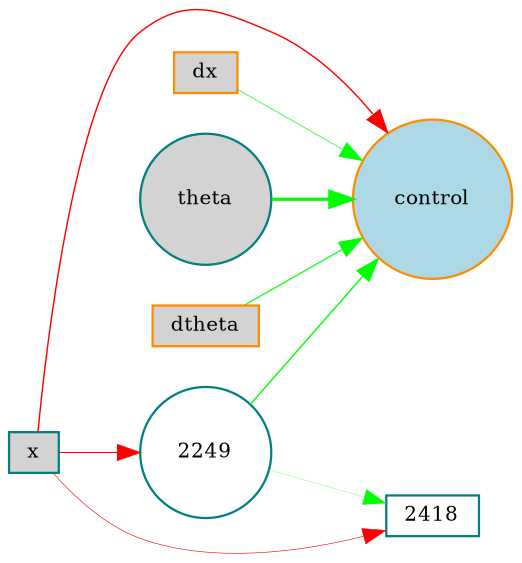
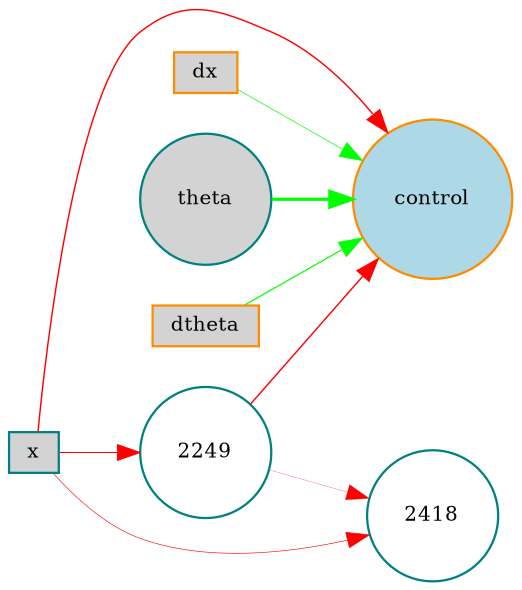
(307, 340) -> (307, 340)
(317, 483) -> (308, 481)
(433, 516) -> (433, 516)
